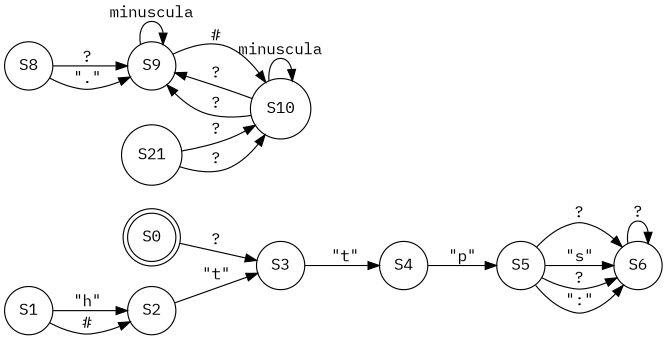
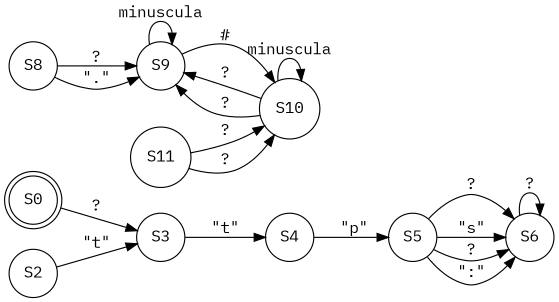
(152, 155) -> (161, 157)
(29, 311) -> none
